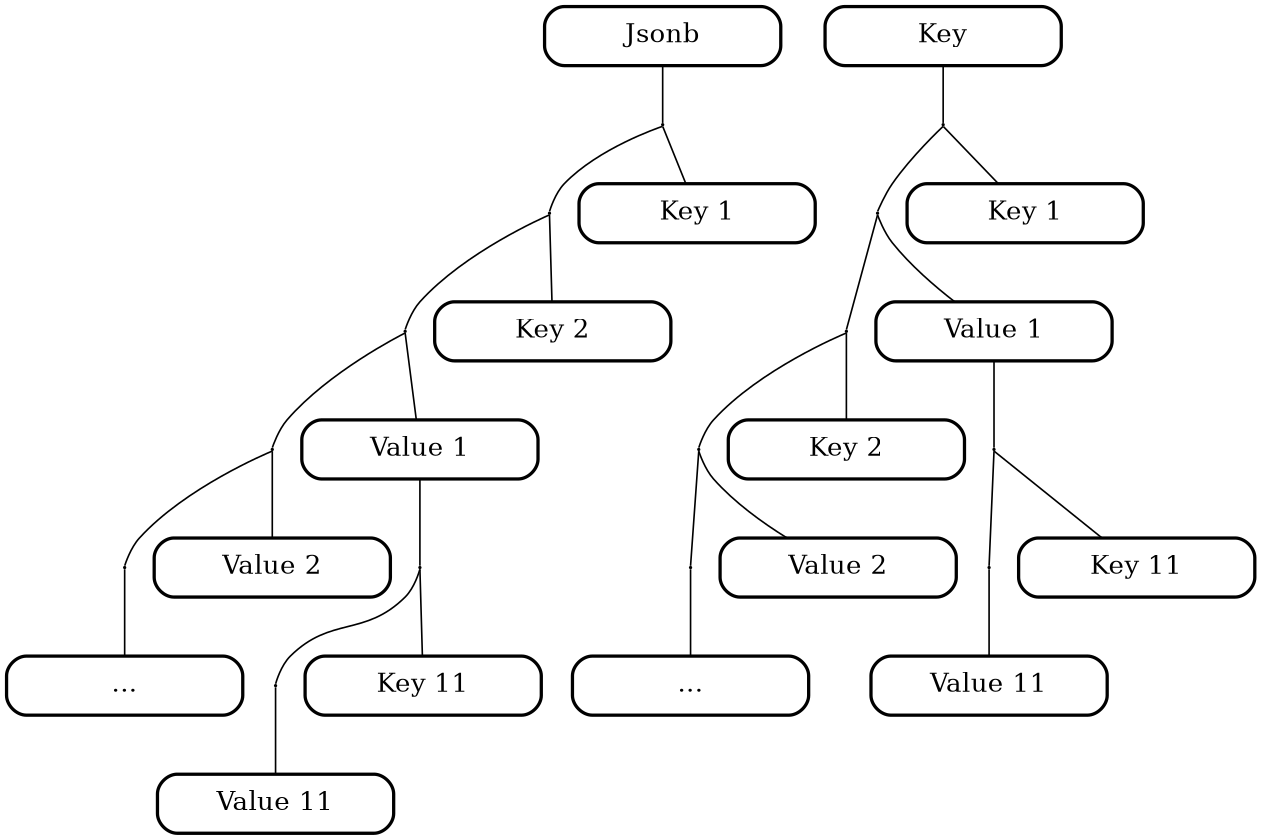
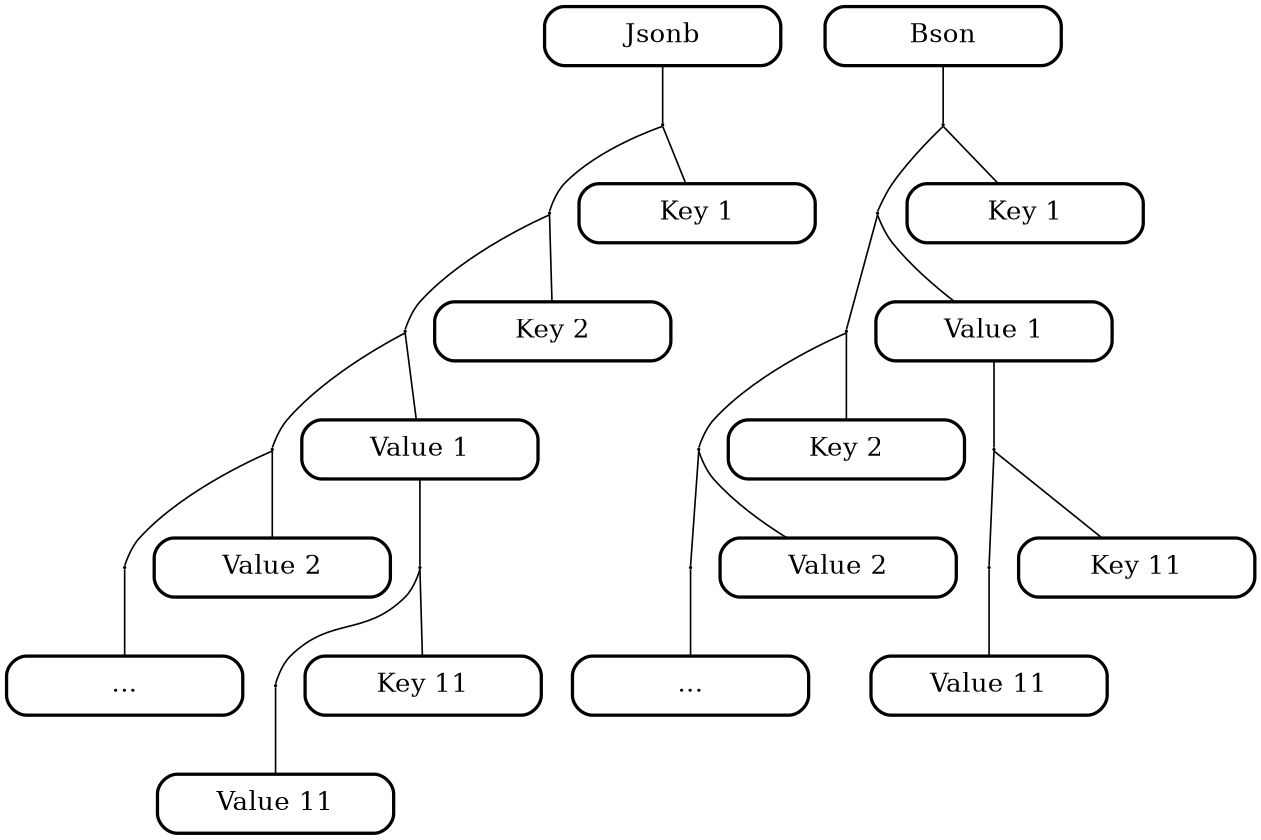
(943, 36) -> (943, 36)
